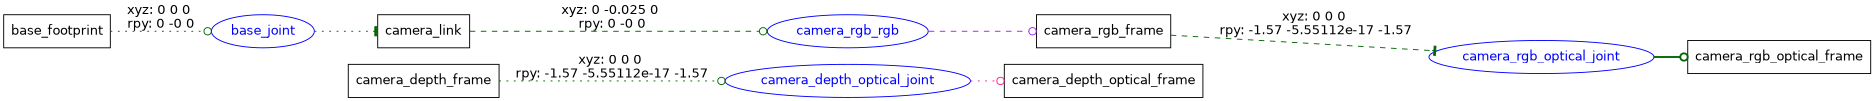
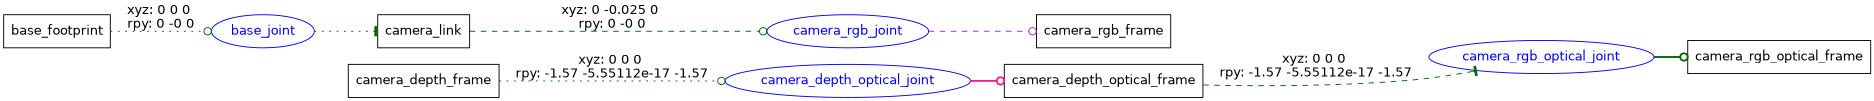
(848, 31) -> (848, 31)
(1301, 43) -> (1338, 84)
(984, 81) -> (984, 81)
